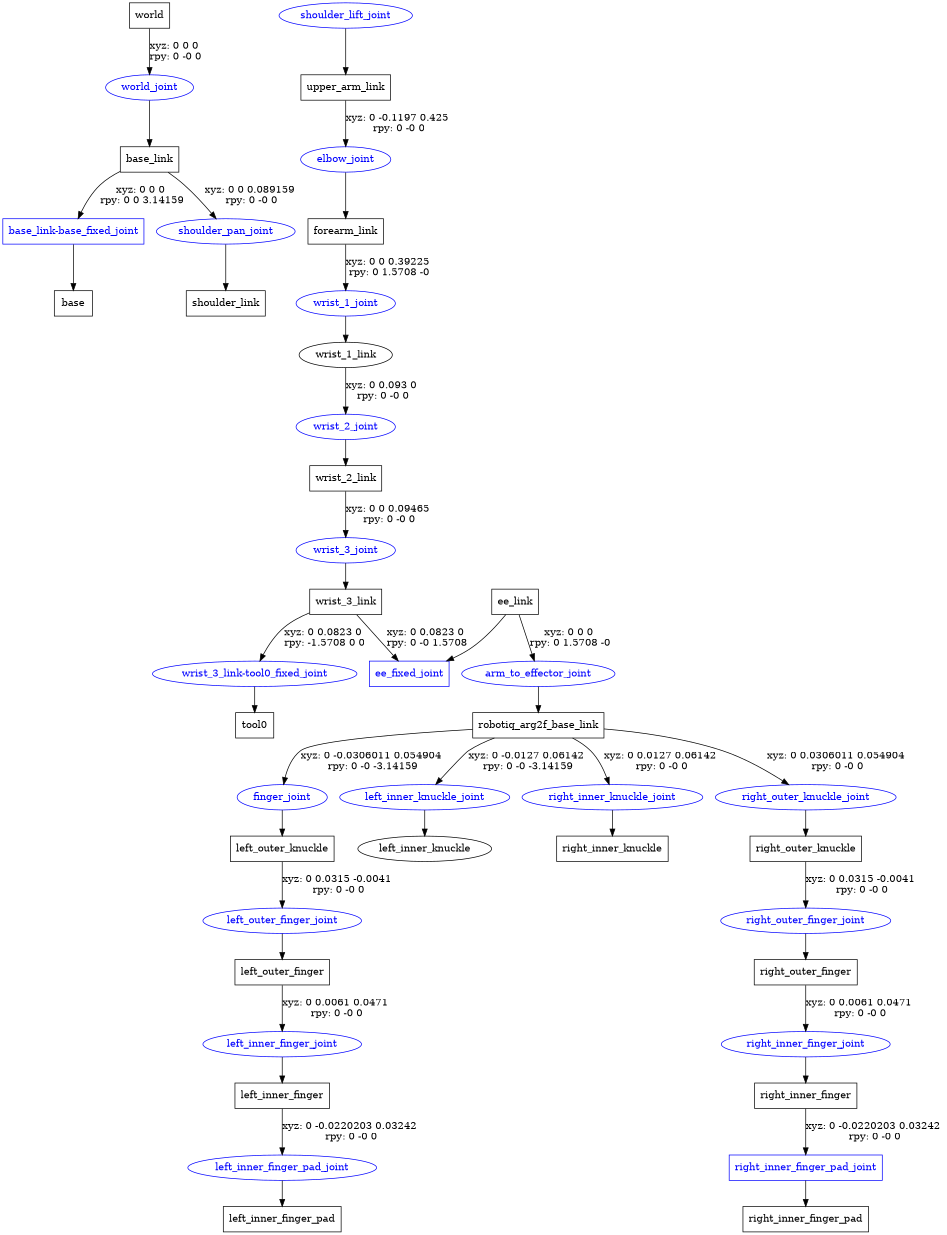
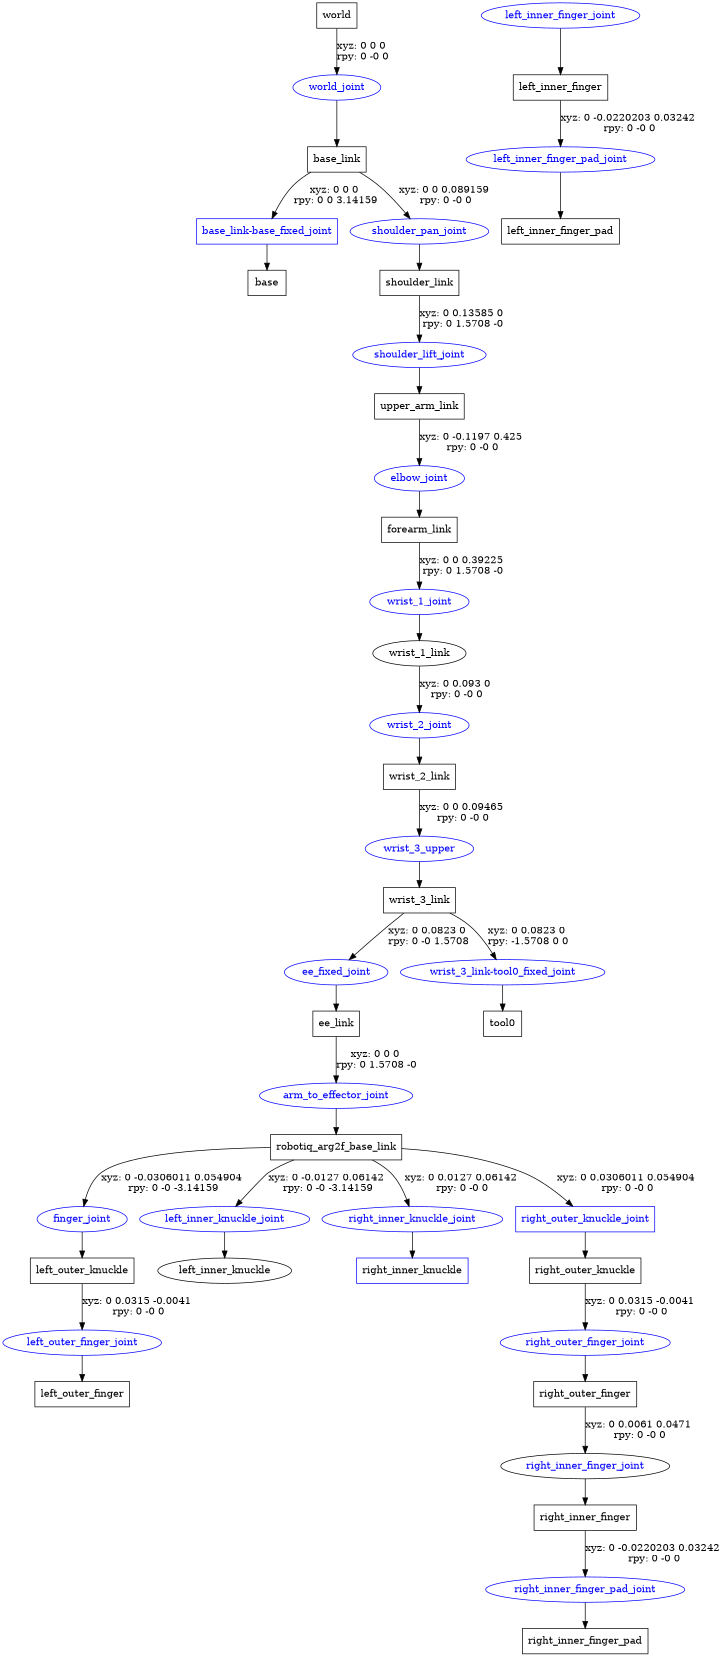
none -> (419, 315)
(346, 550) -> (419, 849)
(482, 640) -> (336, 995)
(409, 674) -> (336, 972)
(806, 797) -> (585, 1219)
(612, 849) -> (412, 1271)
(282, 1005) -> none
(806, 1044) -> (585, 1466)
(806, 1168) -> (585, 1590)
